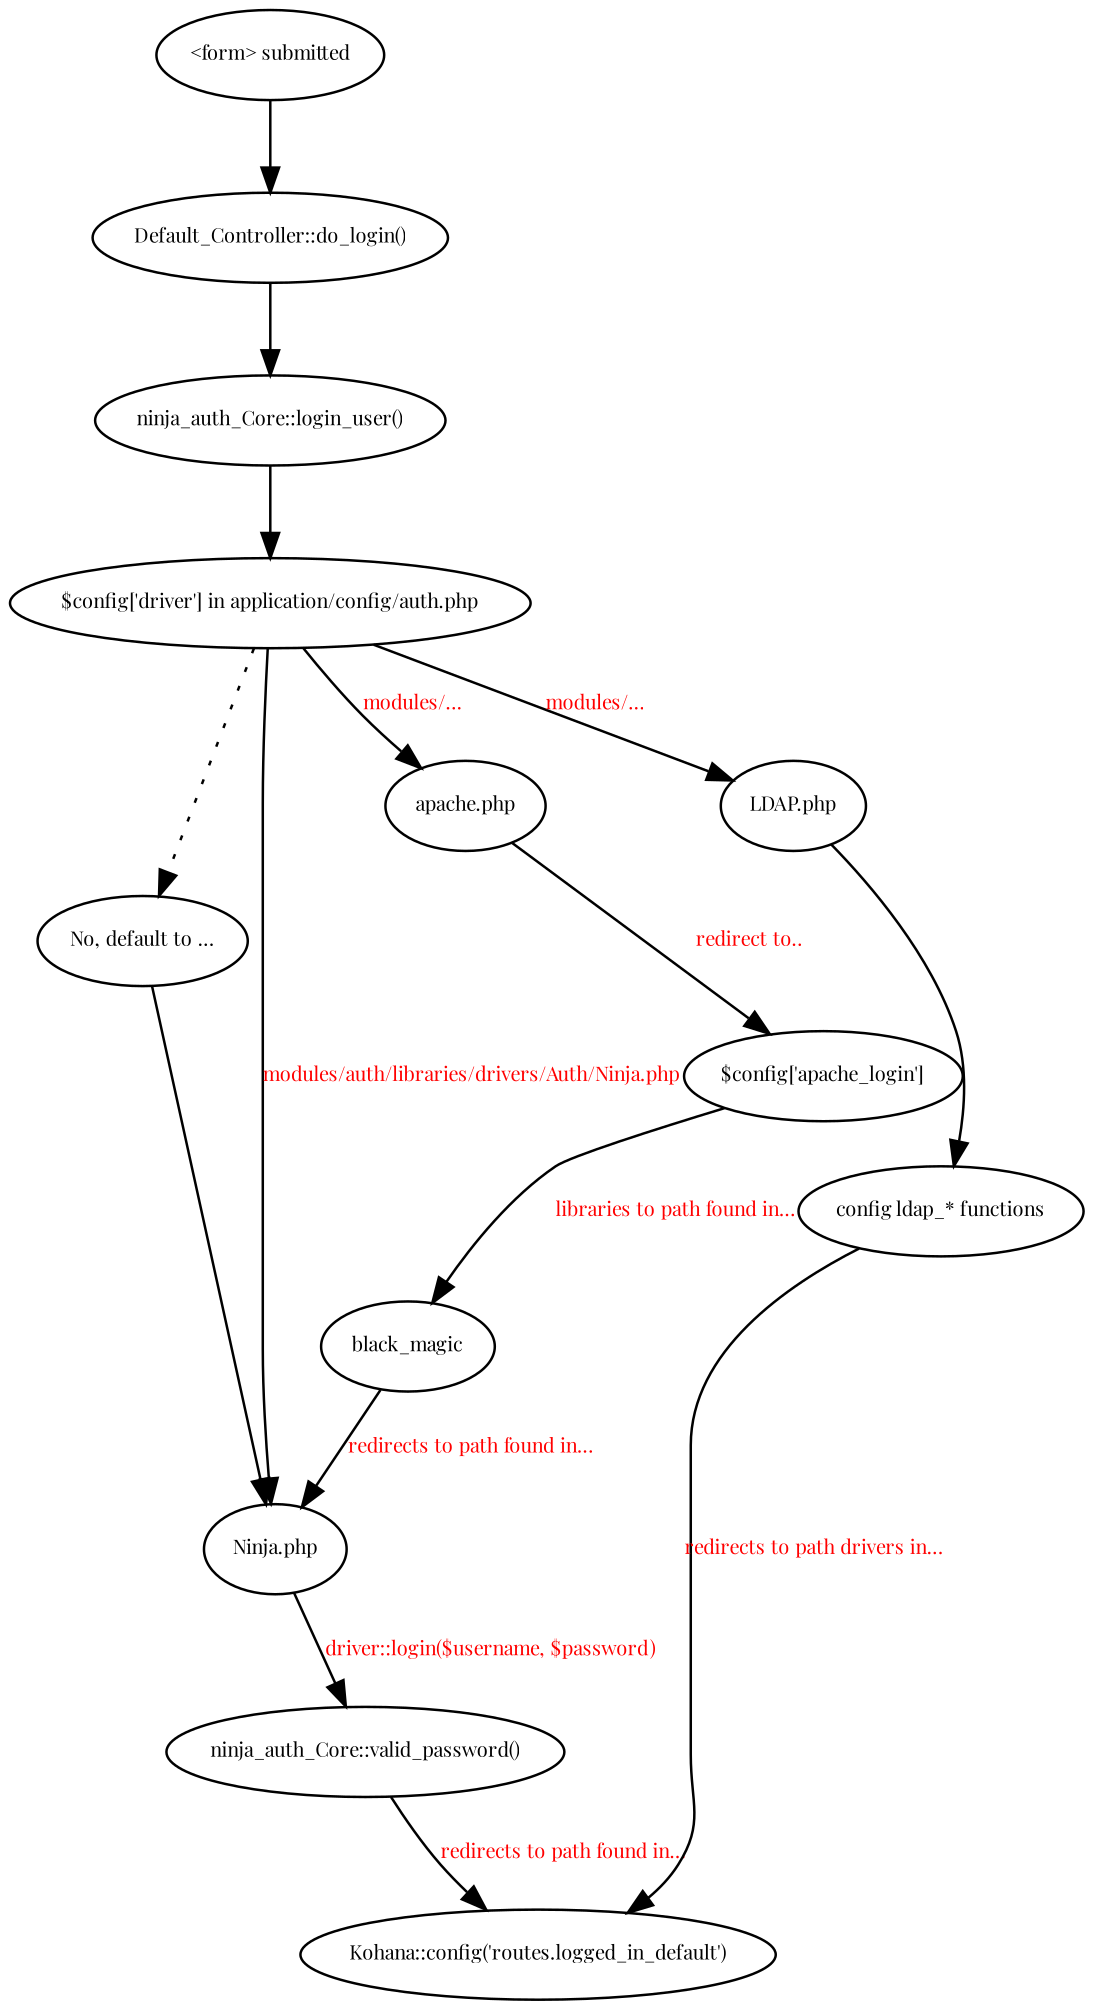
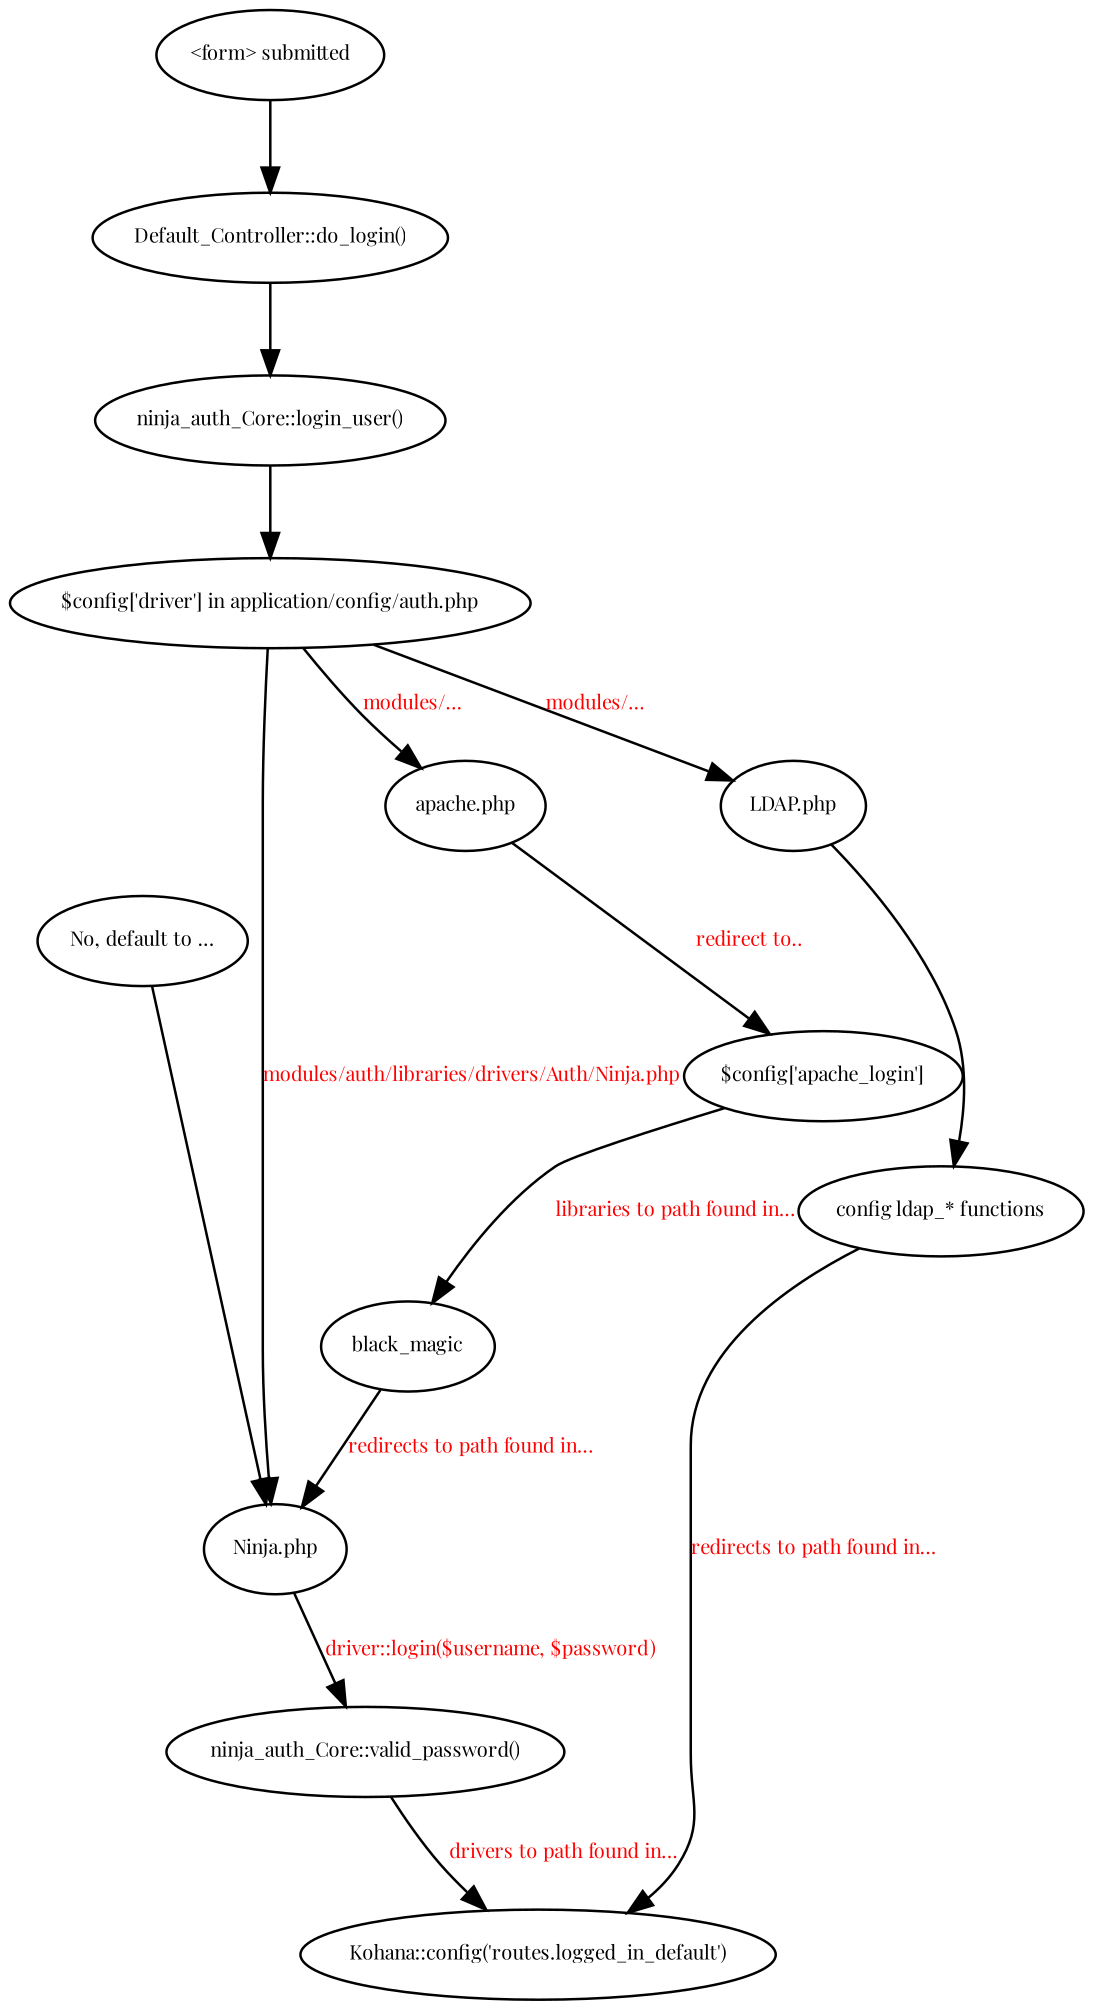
(211, 760) -> none
(815, 1549) -> (815, 1549)
(564, 1853) -> (564, 1853)
